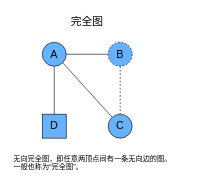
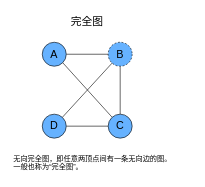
none -> (89, 88)
(54, 90) -> none
(120, 90) -> (120, 90)
(54, 126) -> (54, 126)
none -> (87, 126)
